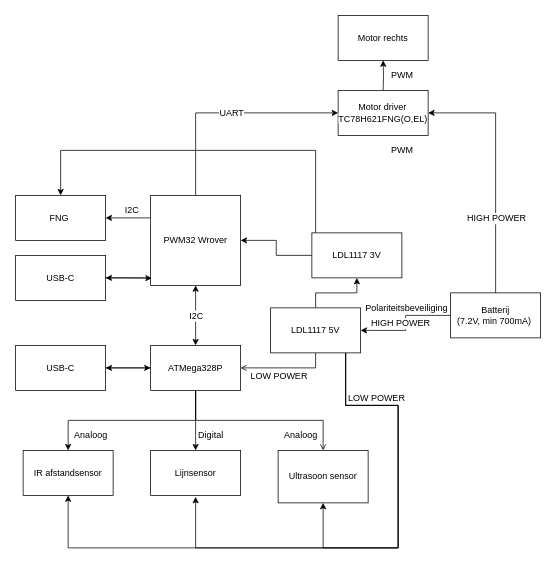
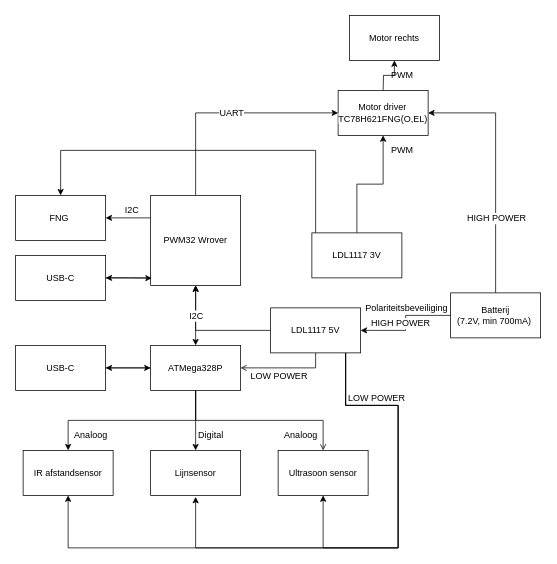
(383, 38) -> (394, 38)
(276, 250) -> (357, 184)
(315, 300) -> (234, 330)
(323, 477) -> (323, 473)
